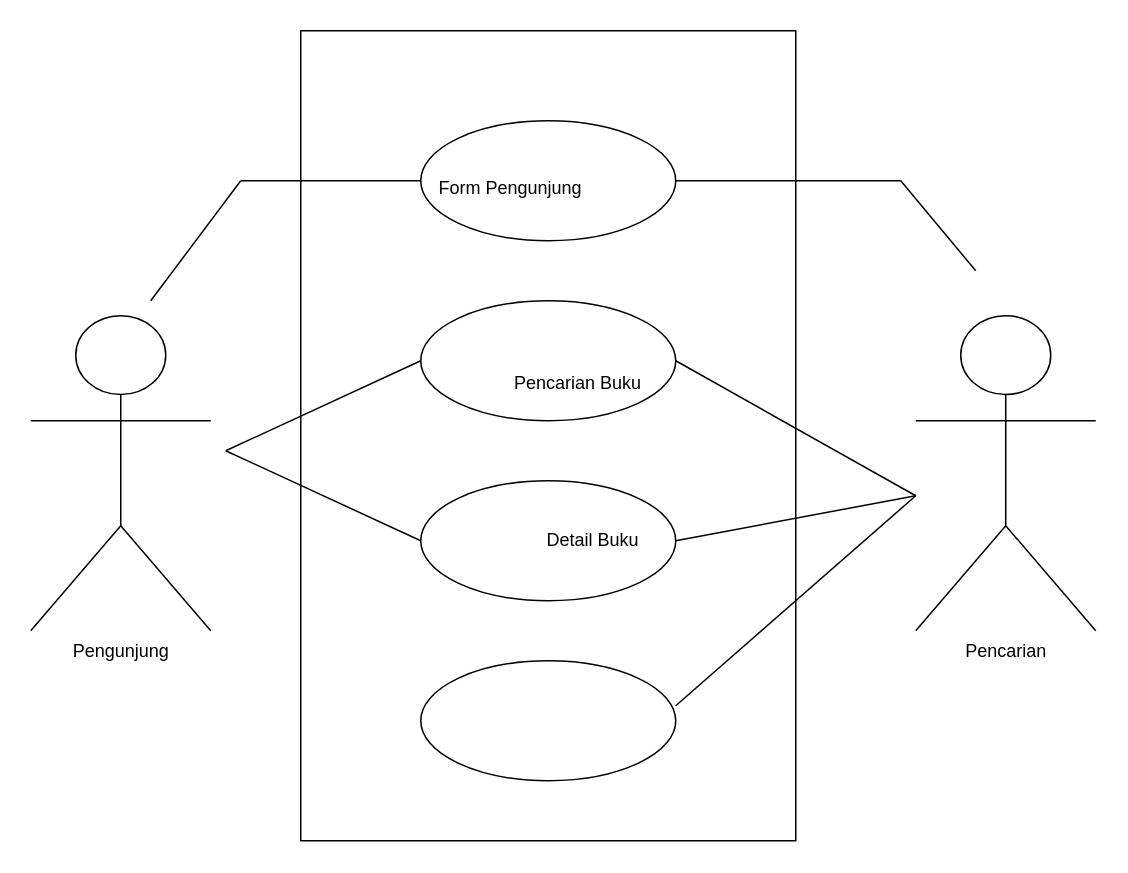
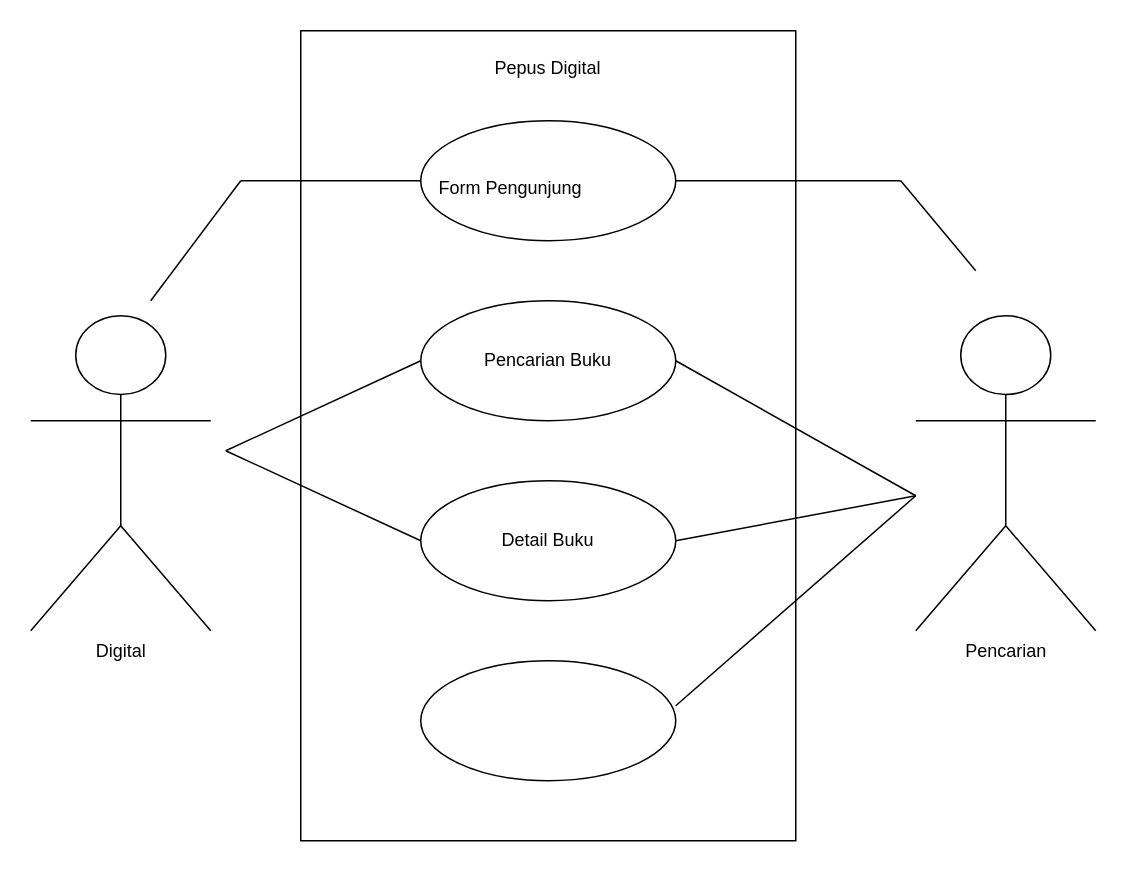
none -> (548, 68)
(578, 383) -> (548, 361)
(593, 541) -> (548, 541)
(122, 652) -> (122, 652)
